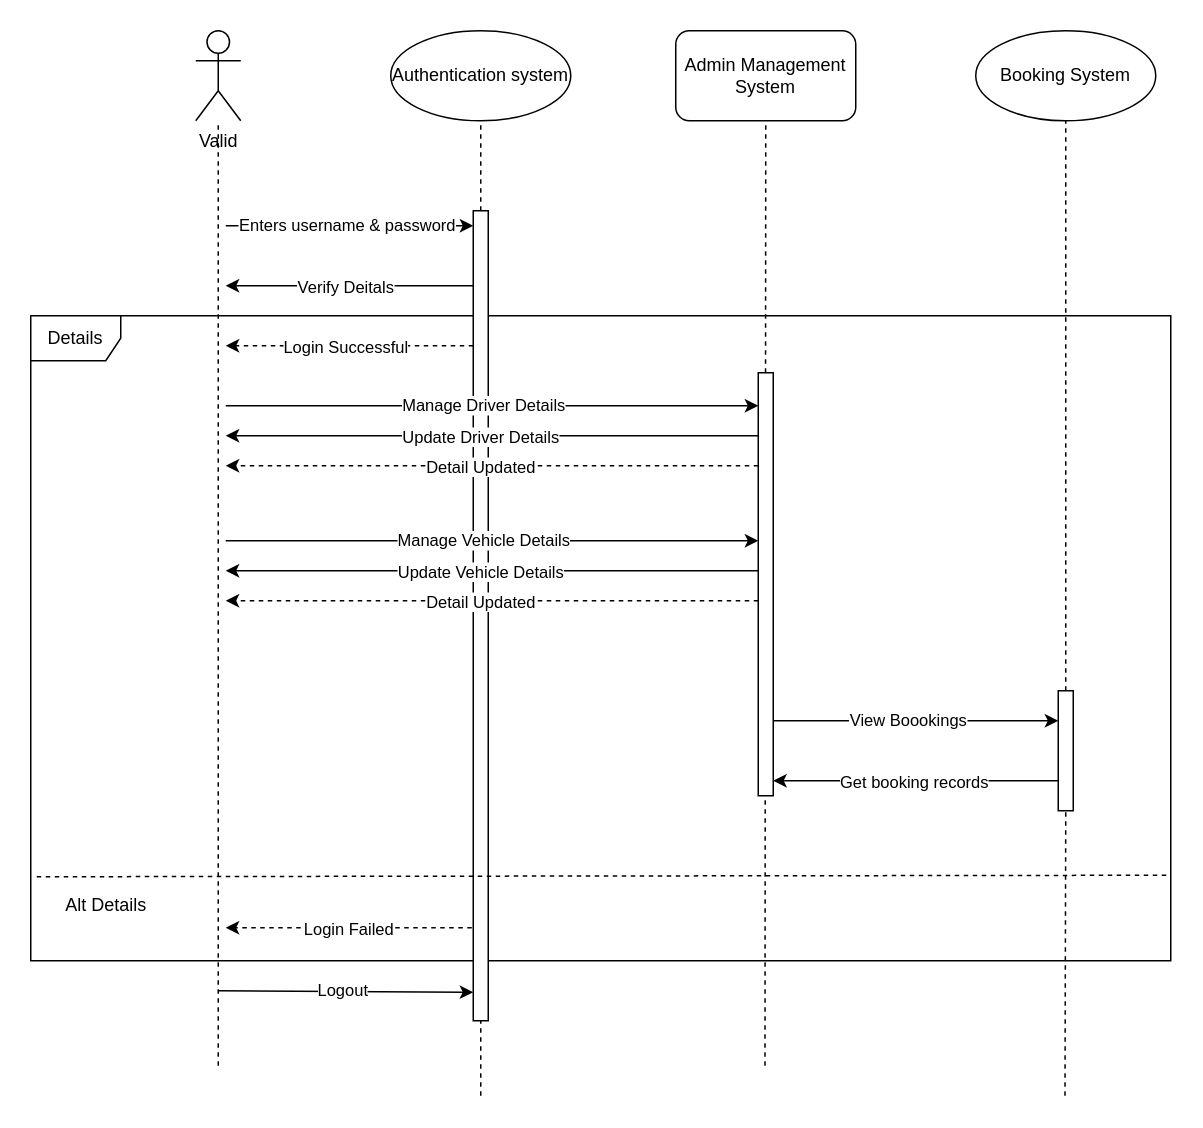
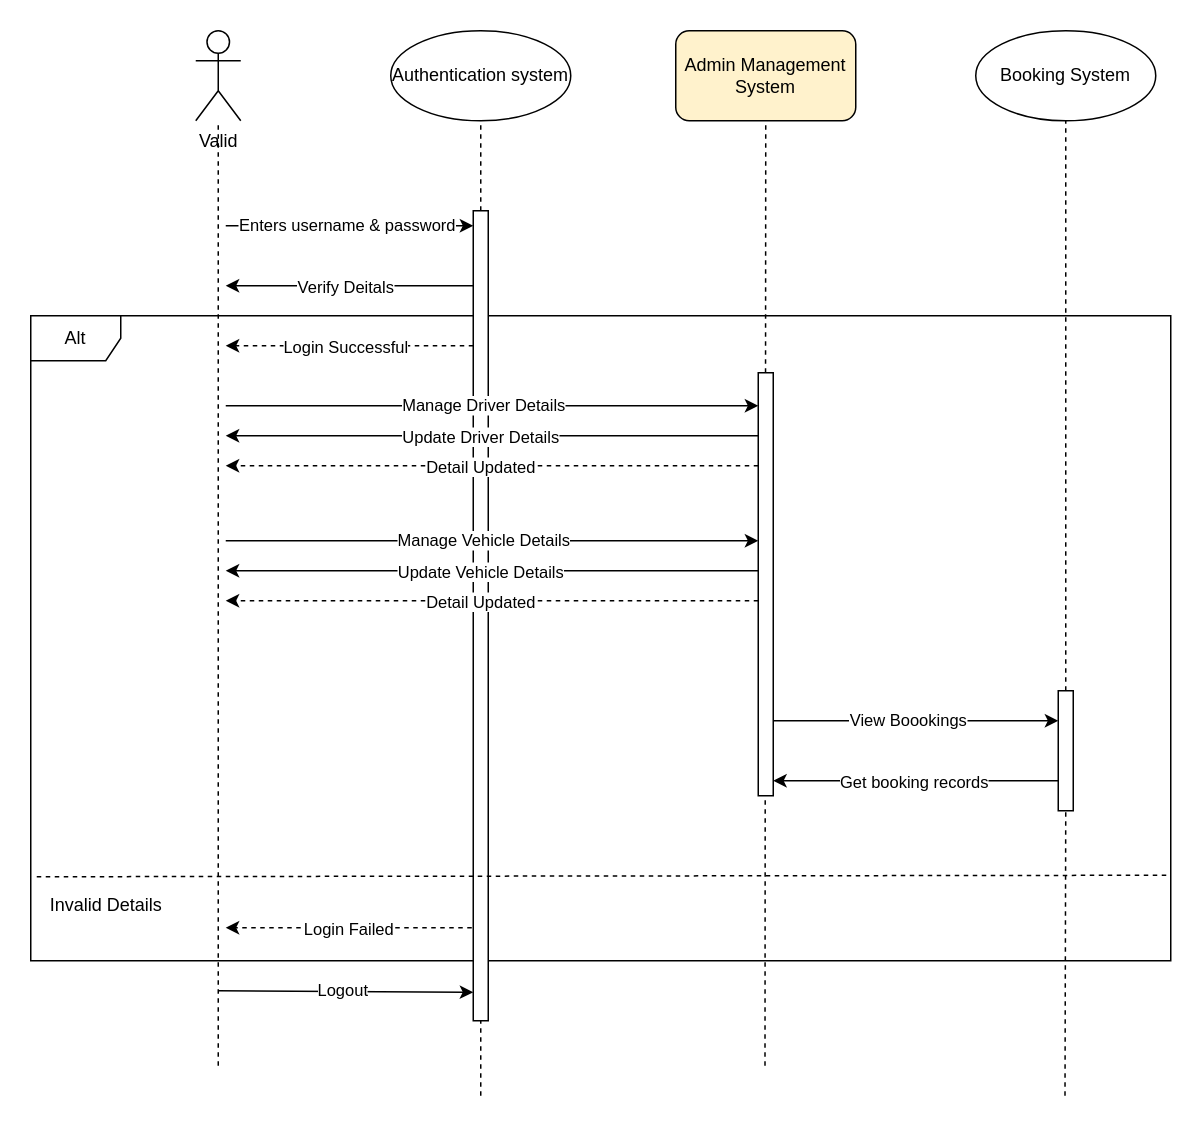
(766, 76) -> (766, 76)
(76, 338) -> (76, 338)
(107, 905) -> (107, 905)
